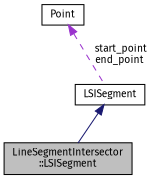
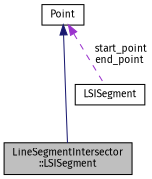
(88, 128) -> (65, 89)
